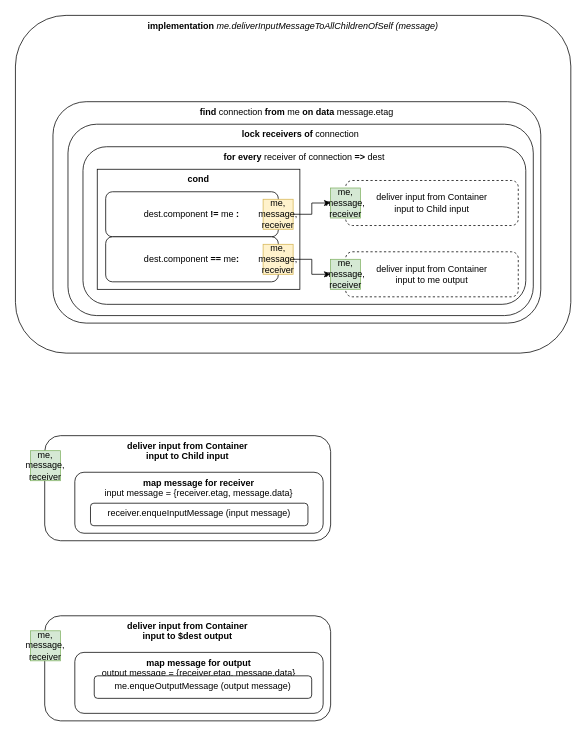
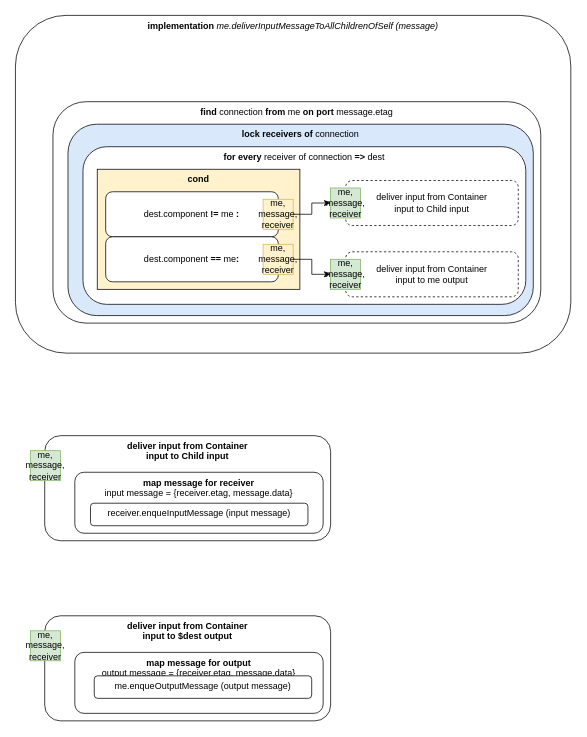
(297, 112) -> (297, 112)
(300, 135) -> (300, 135)
(198, 180) -> (198, 180)
